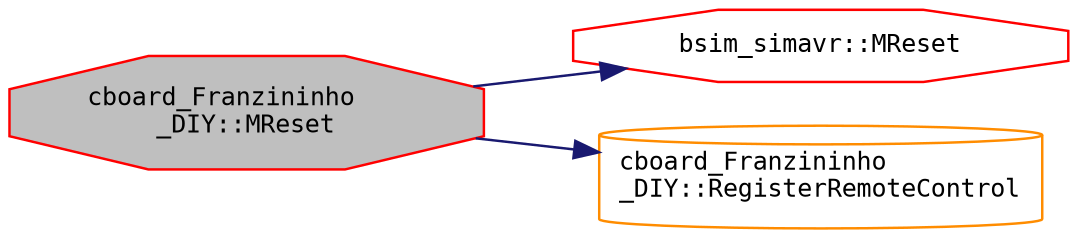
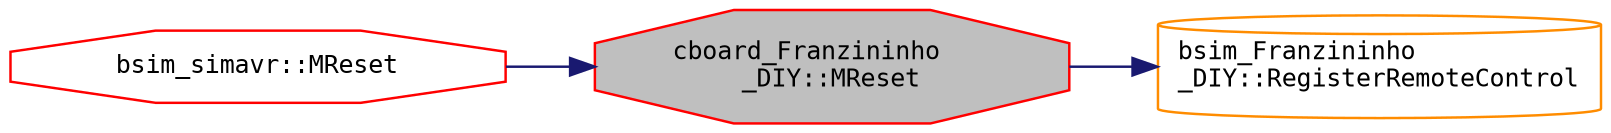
(537, 79) -> (538, 67)
(821, 177) -> (1379, 67)
